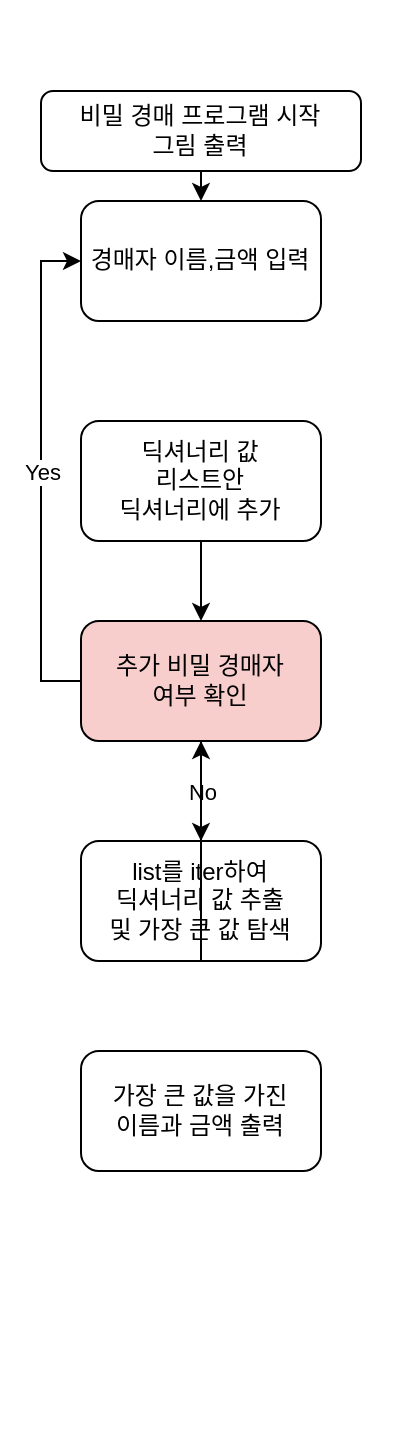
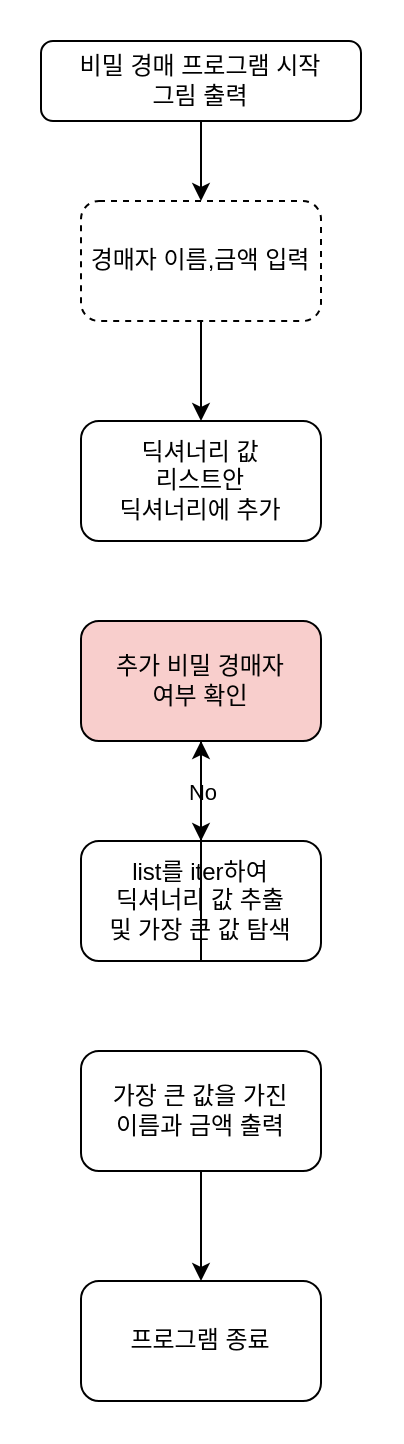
(201, 131) -> (201, 81)
(201, 261) -> (201, 261)
none -> (201, 364)
(41, 478) -> none
(201, 574) -> none
none -> (201, 1219)
none -> (201, 1341)
